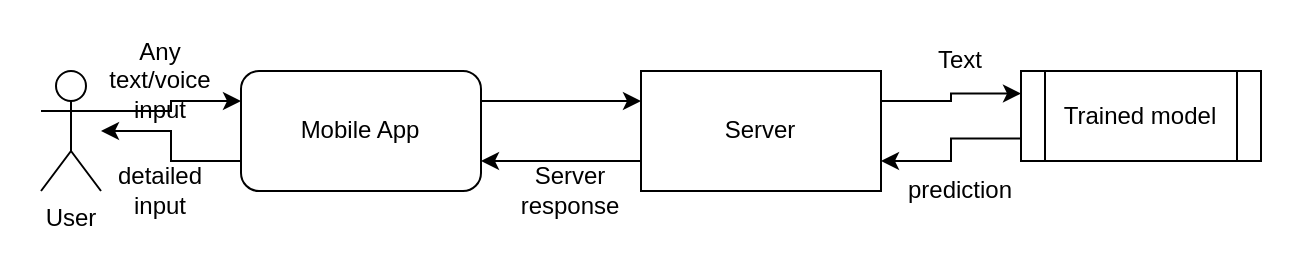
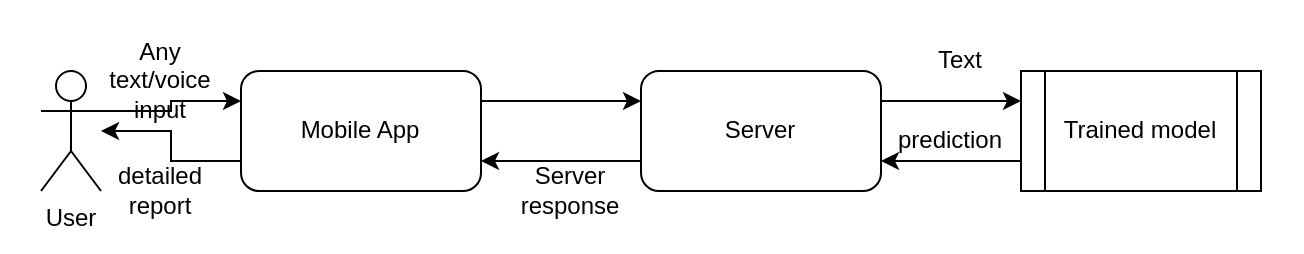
(1141, 116) -> (1141, 131)
(761, 131) -> (761, 131)
(161, 191) -> (161, 191)
(961, 191) -> (951, 141)
